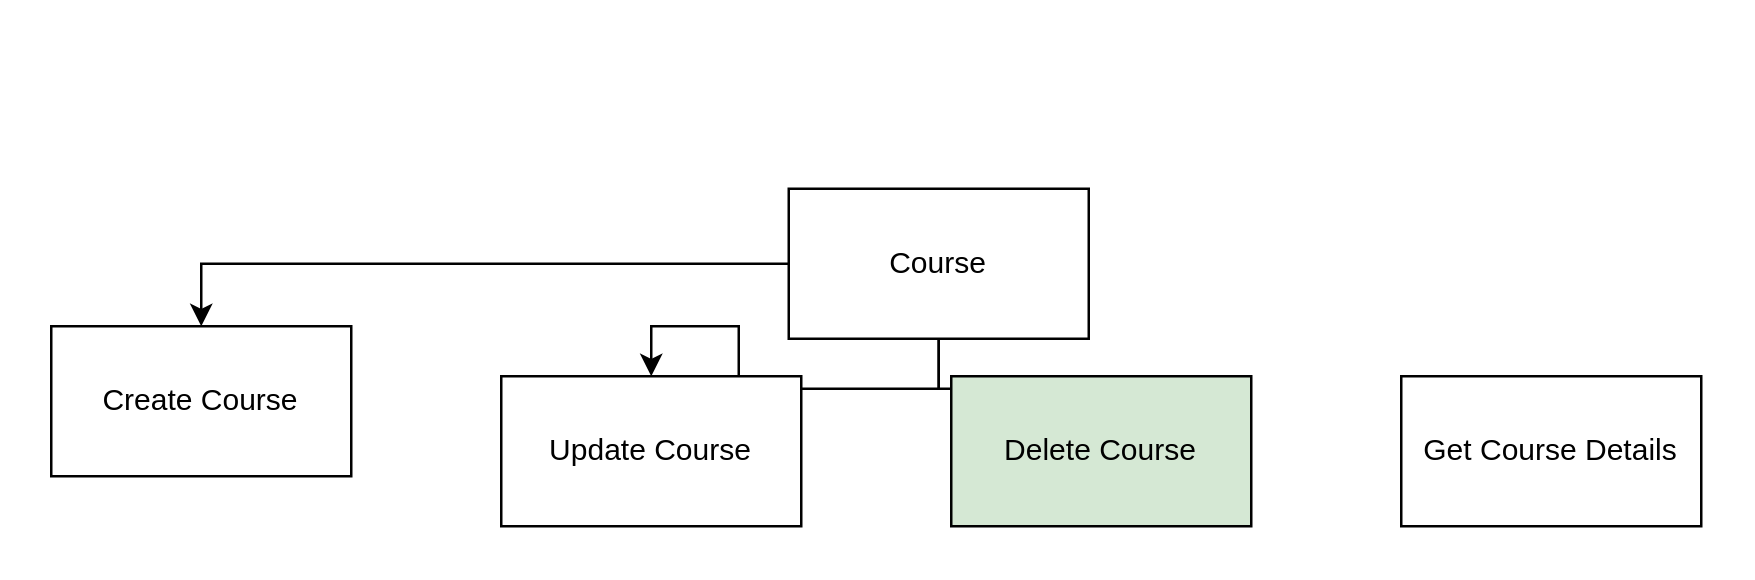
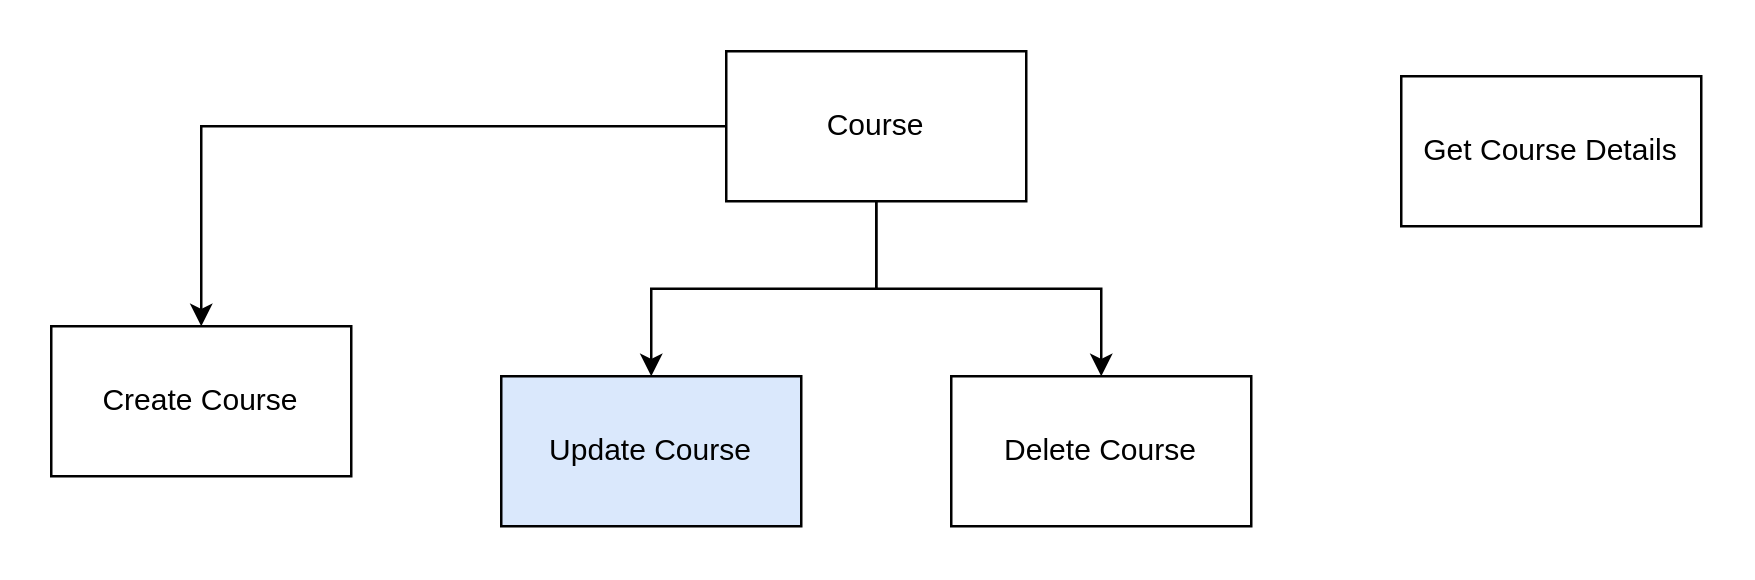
(939, 264) -> (876, 126)
(651, 451) -> (651, 451)
(1101, 451) -> (1101, 451)
(1551, 451) -> (1551, 151)
